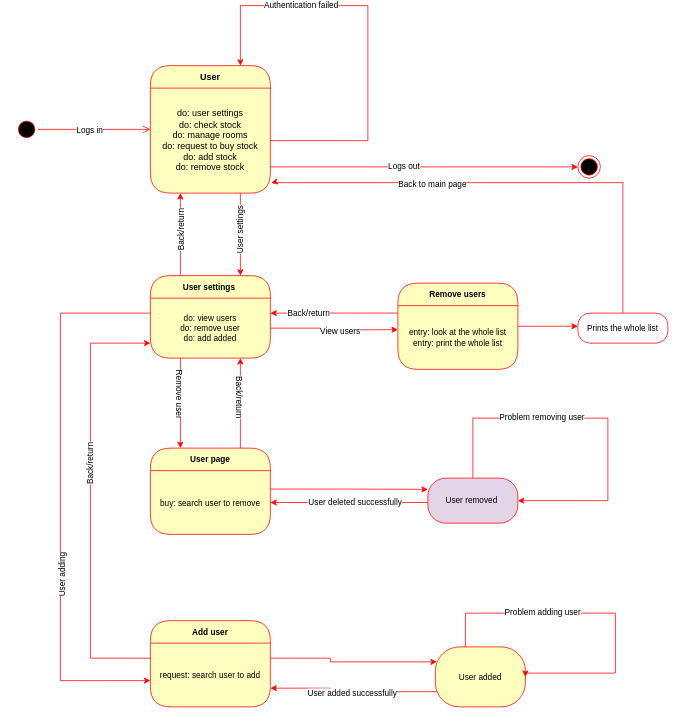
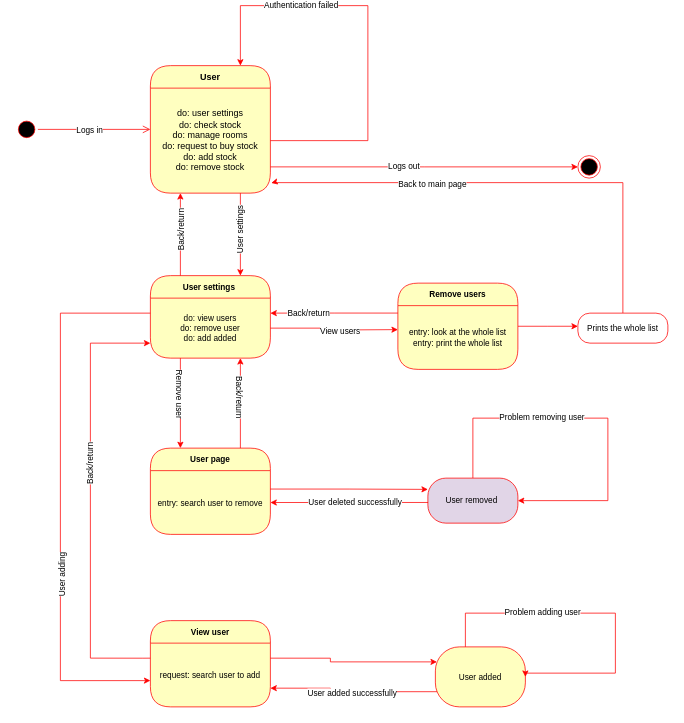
(210, 503) -> (210, 503)
(210, 632) -> (210, 632)
